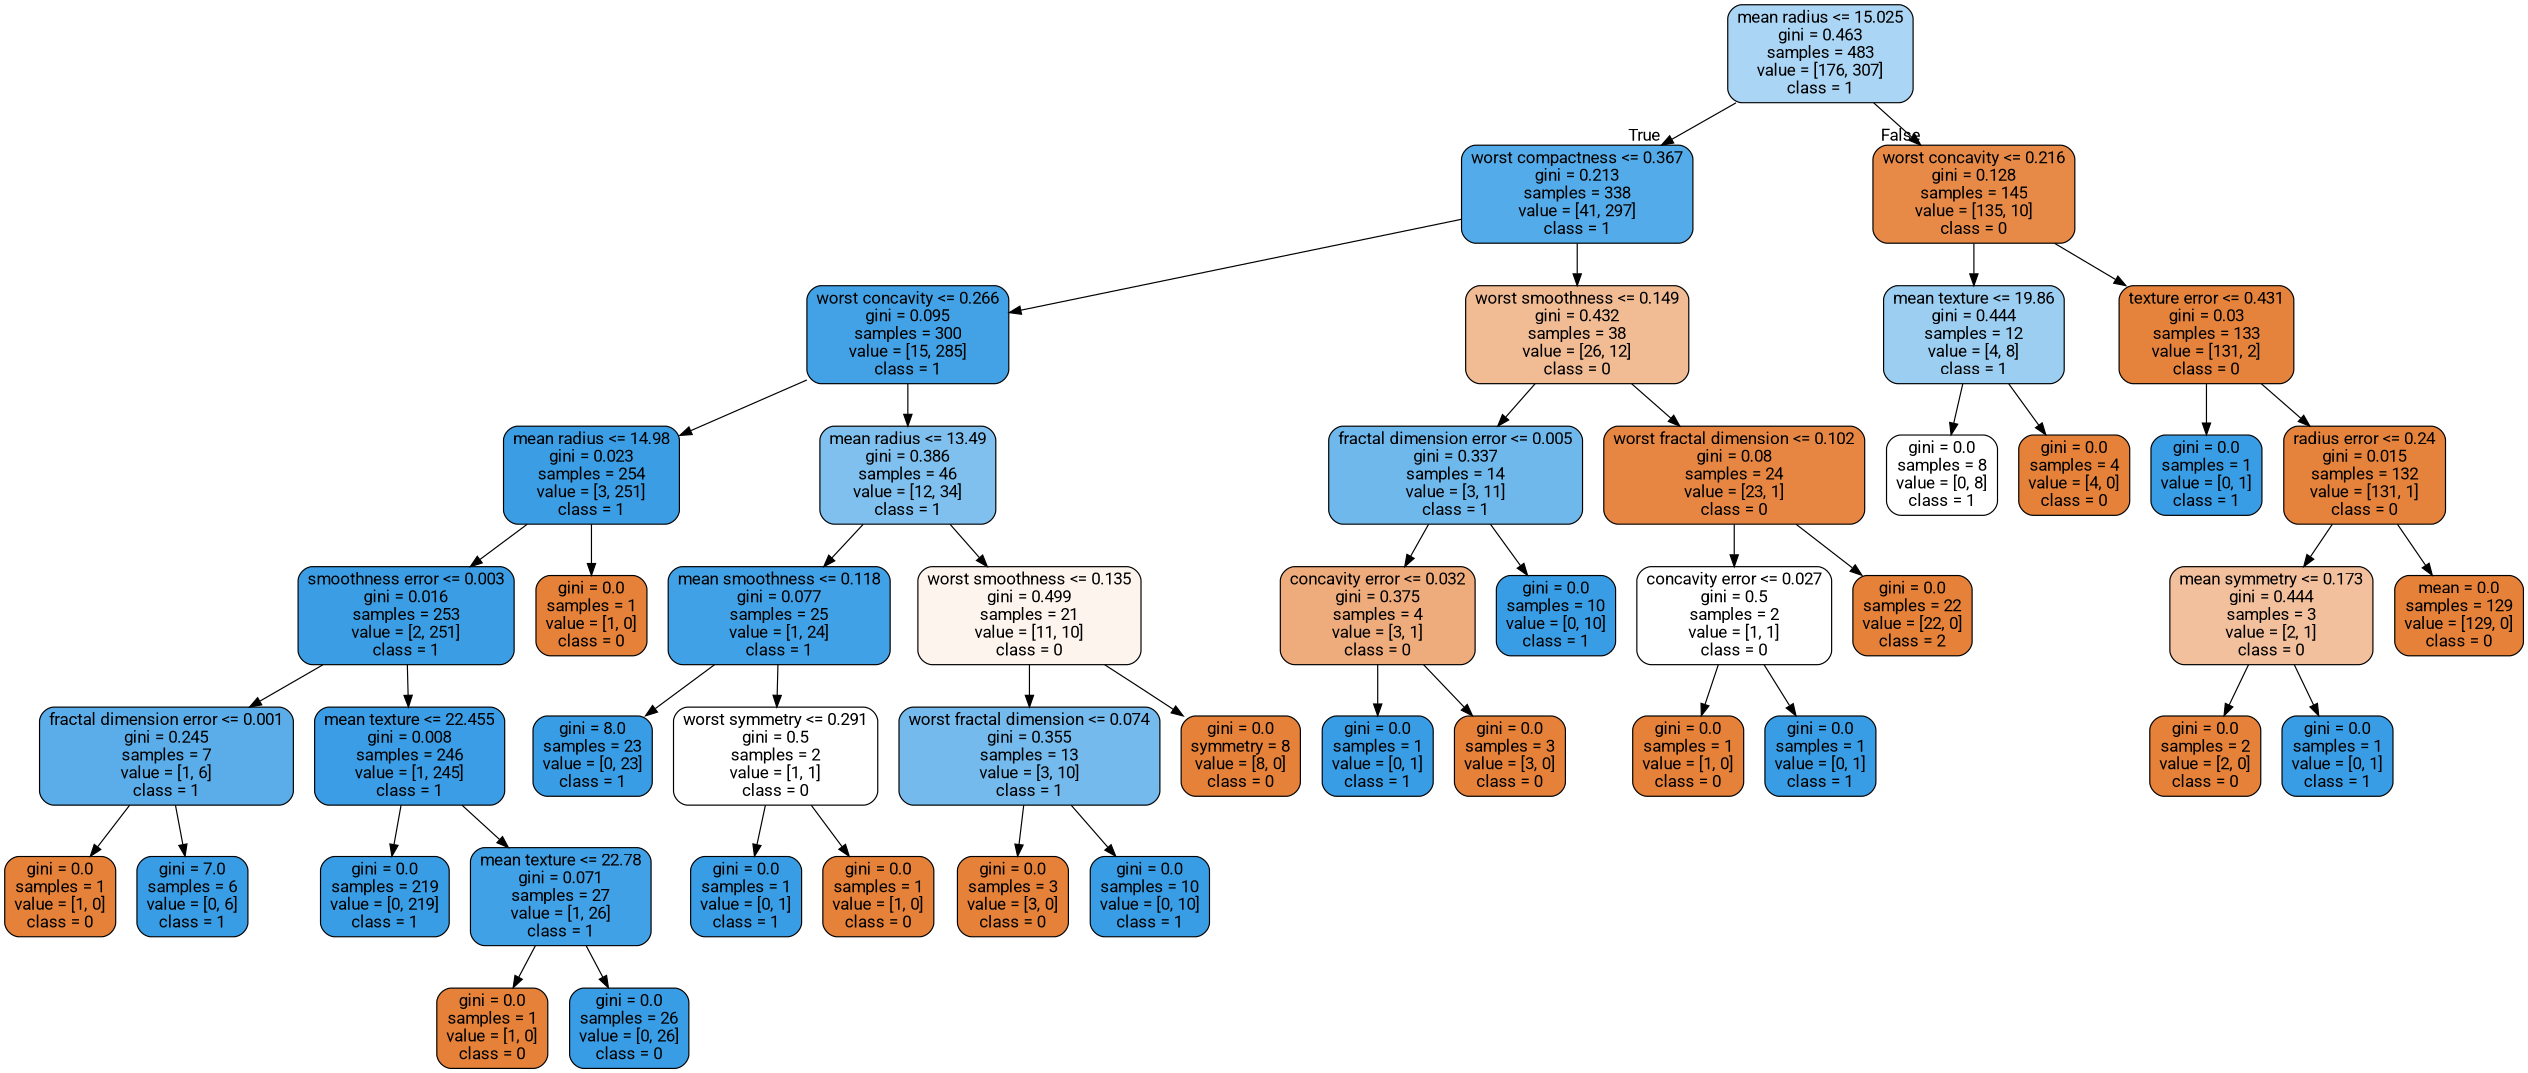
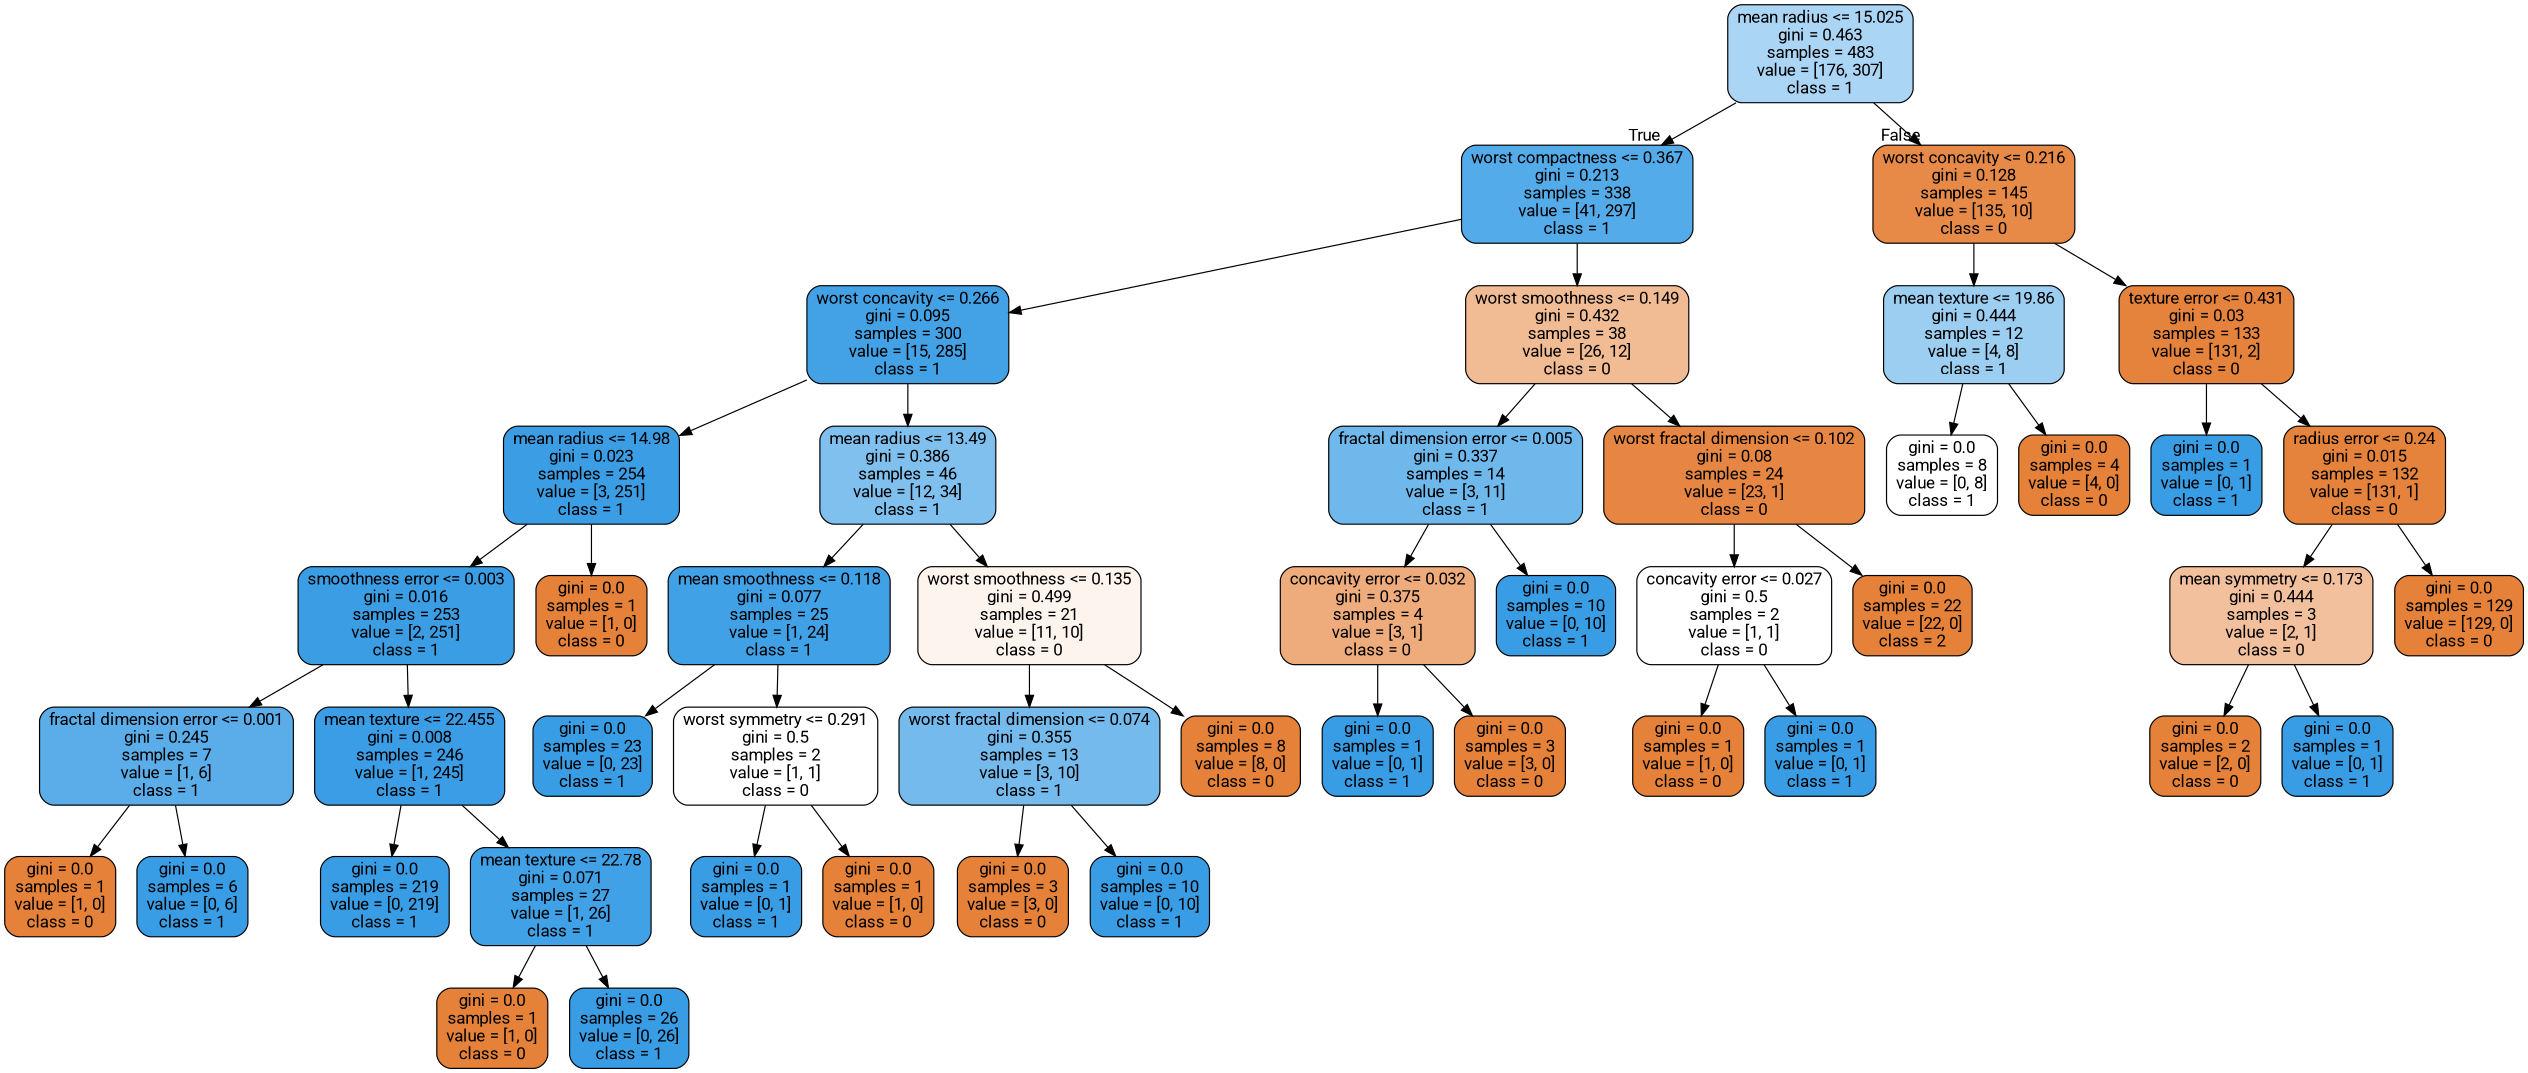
(2459, 616) -> (2459, 616)
(593, 756) -> (593, 756)
(1241, 756) -> (1241, 756)
(192, 897) -> (192, 897)
(629, 1028) -> (629, 1028)
